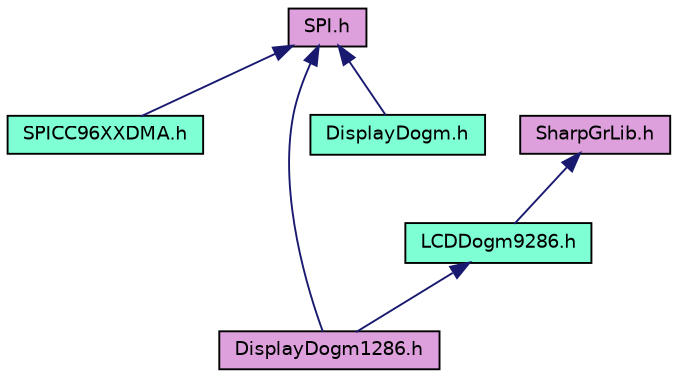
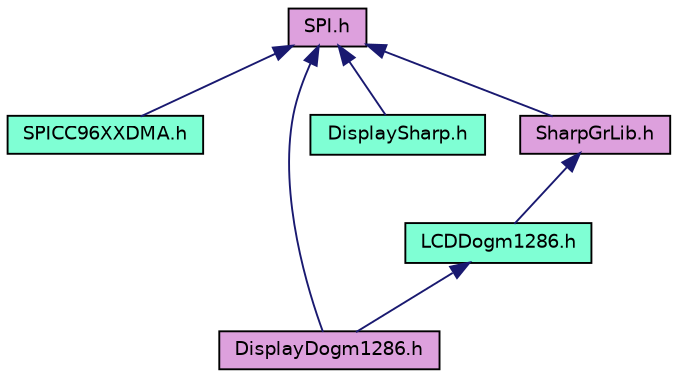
none -> (469, 84)
(398, 135) -> (398, 135)
(498, 243) -> (498, 243)
